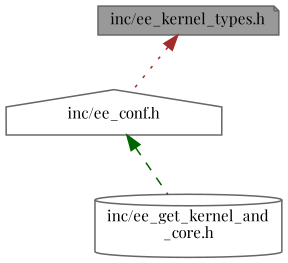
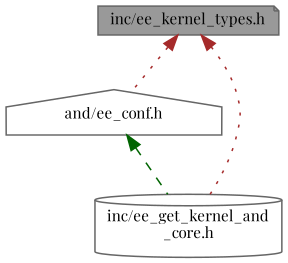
(114, 115) -> (114, 115)
none -> (240, 120)
